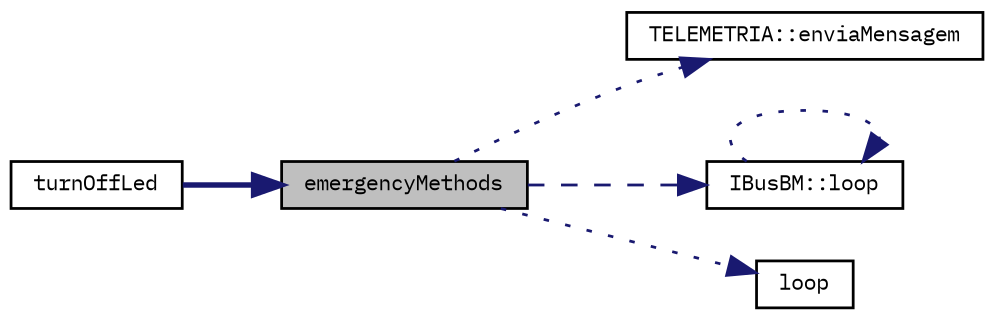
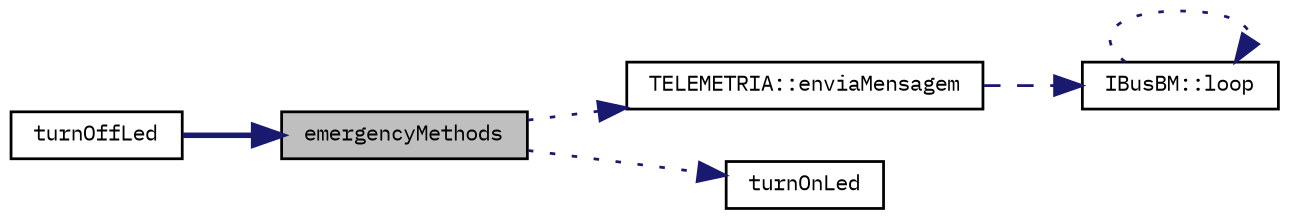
(603, 185) -> (1019, 86)
(805, 284) -> (805, 185)
